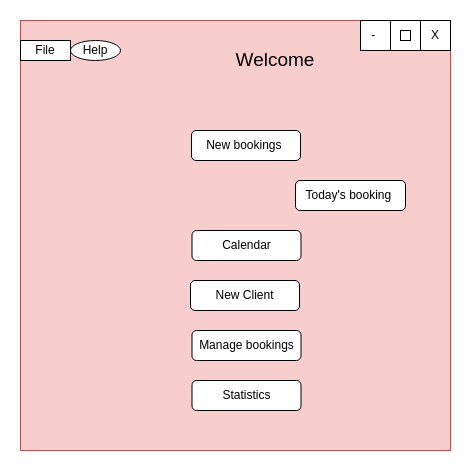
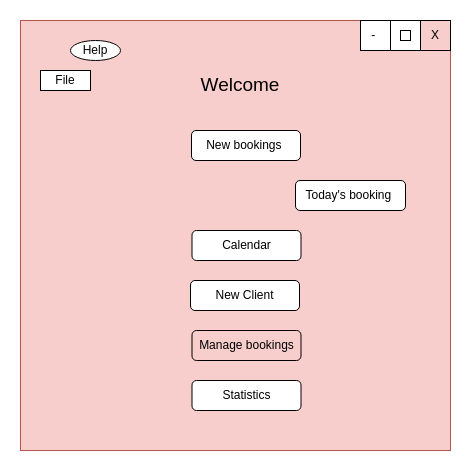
(436, 36) -> (436, 36)
(46, 51) -> (66, 81)
(276, 61) -> (241, 86)
(247, 346) -> (247, 346)
